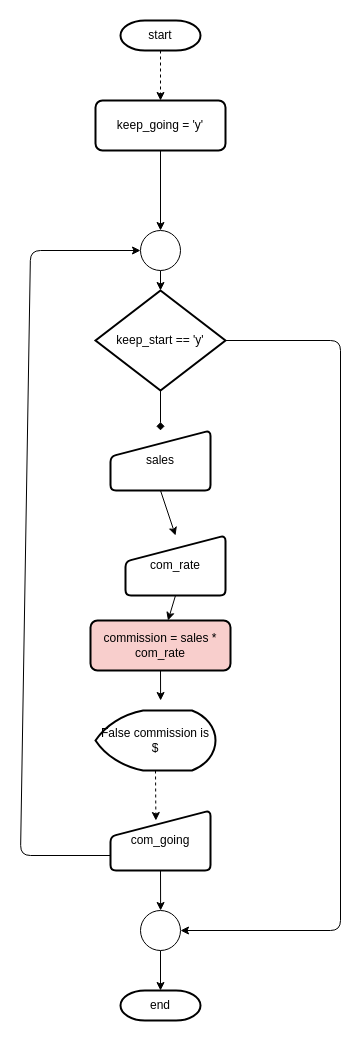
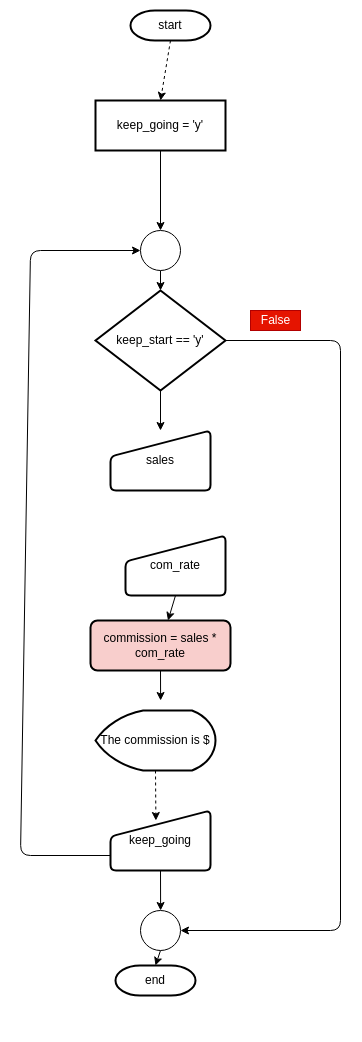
(161, 36) -> (171, 26)
(161, 126) -> (161, 126)
none -> (276, 321)
(161, 422) -> (161, 422)
(167, 510) -> none
(156, 741) -> (156, 741)
(161, 841) -> (161, 841)
(161, 1006) -> (156, 981)
